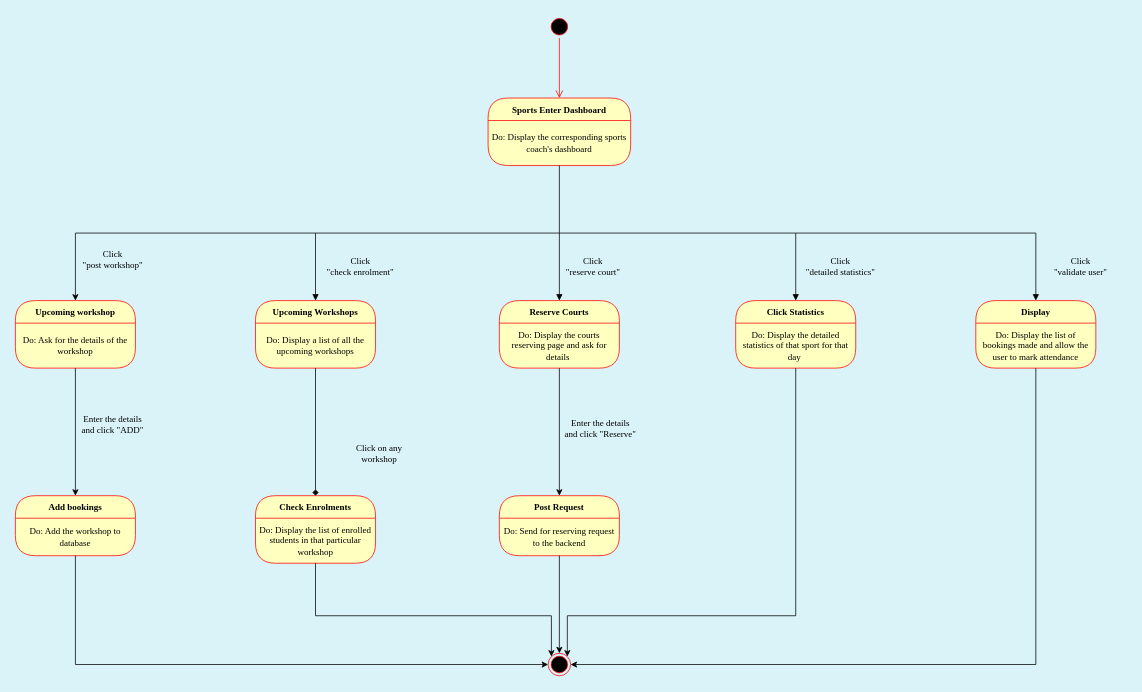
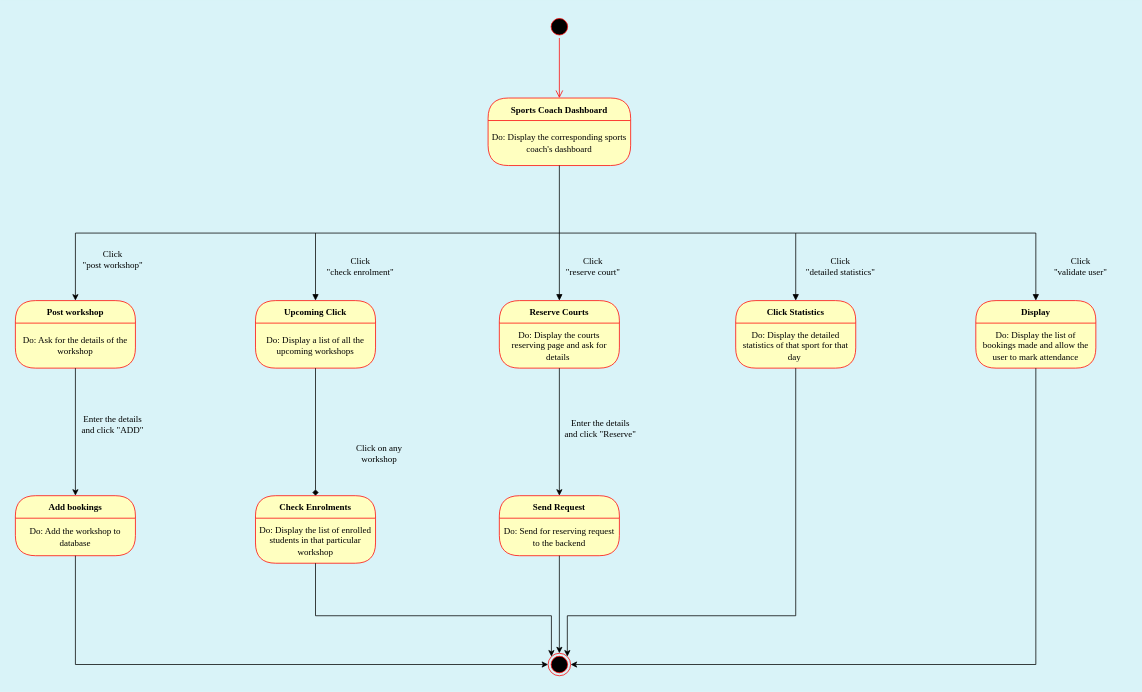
(559, 110) -> (559, 110)
(75, 312) -> (75, 312)
(315, 312) -> (315, 312)
(559, 507) -> (559, 507)
